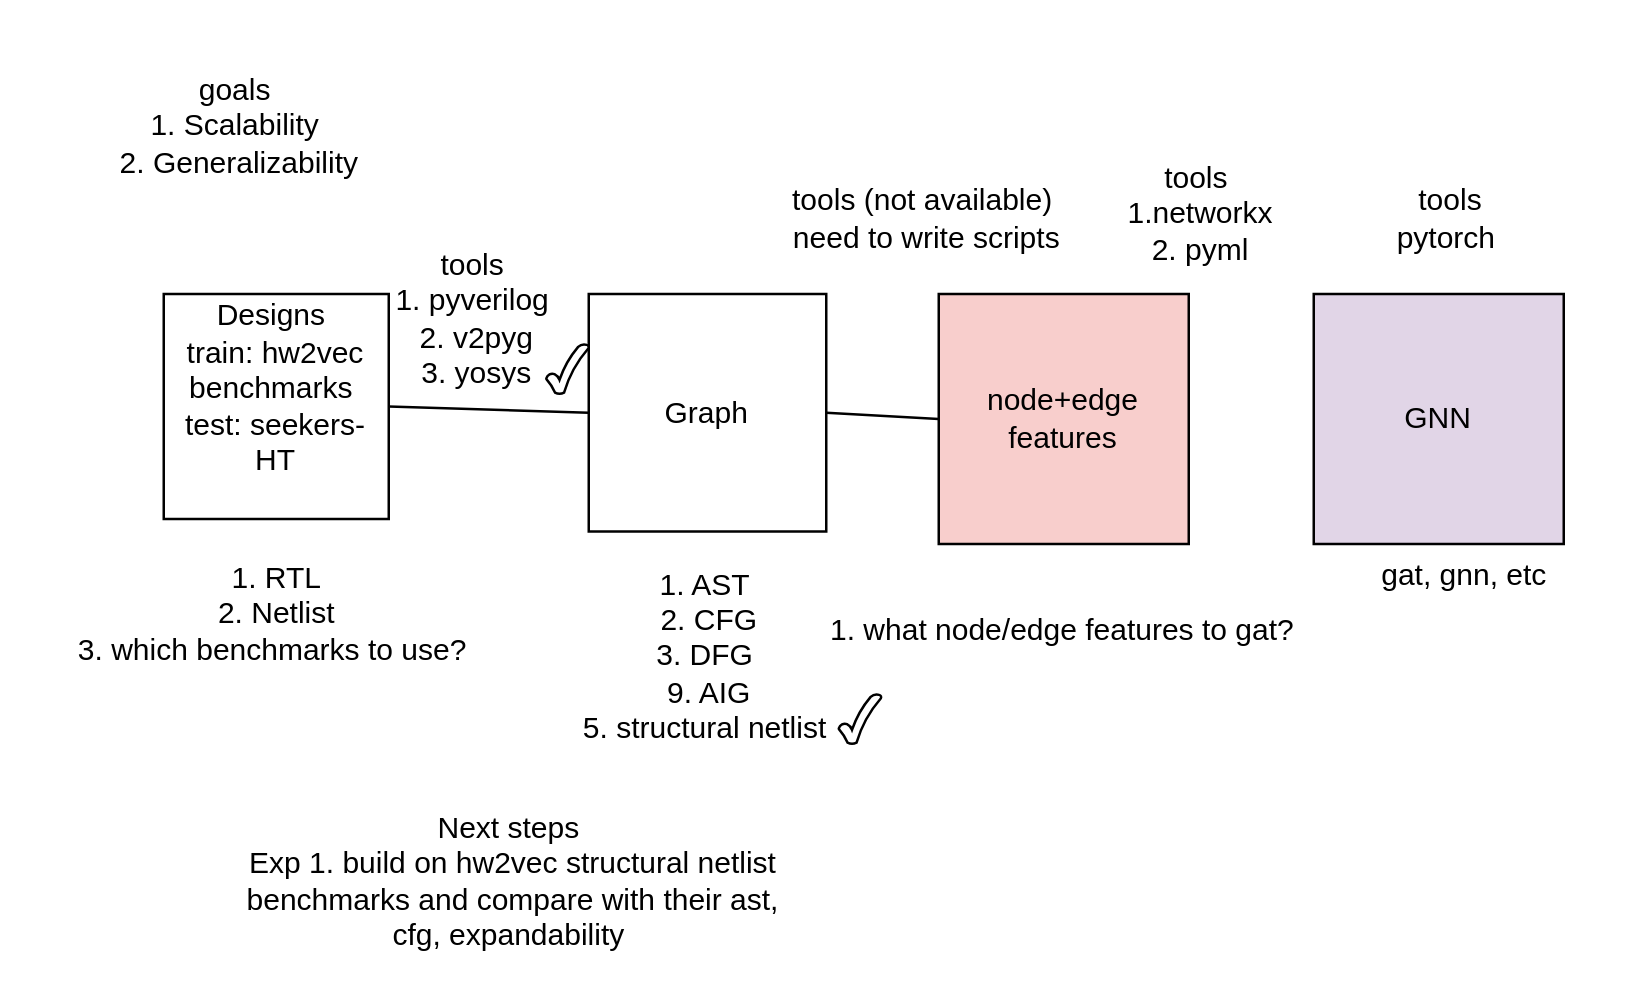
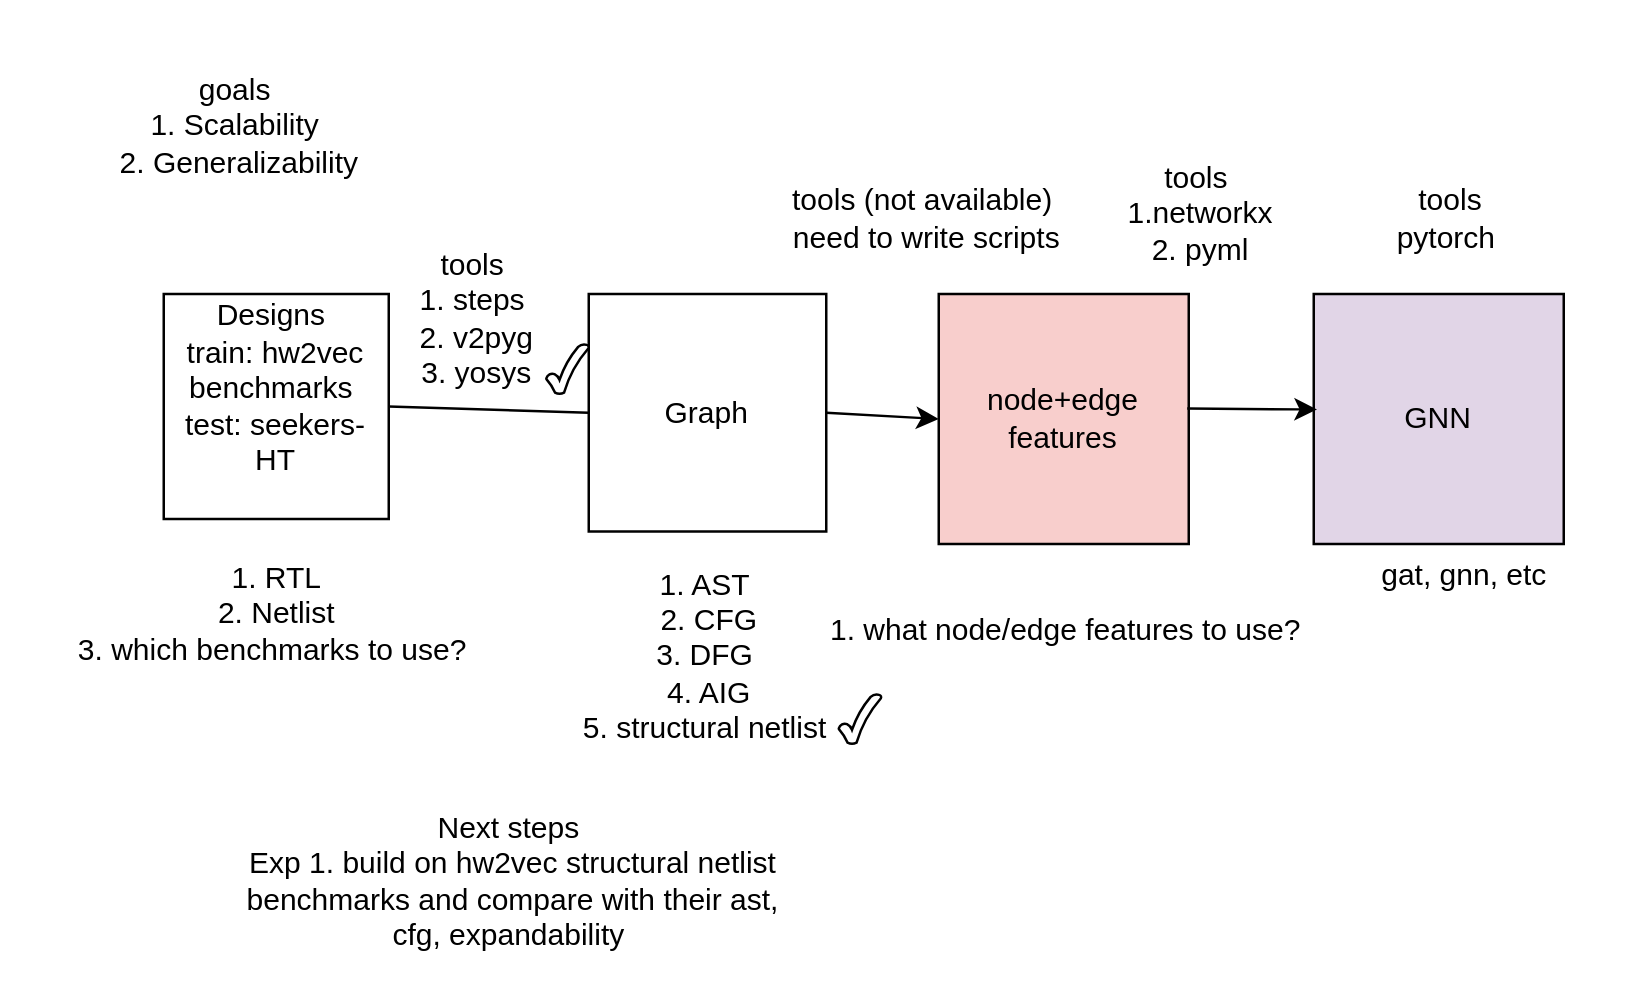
(478, 319) -> (478, 319)
none -> (1245, 409)
(927, 418) -> (920, 418)
(1093, 631) -> (1093, 631)
(710, 656) -> (710, 656)
